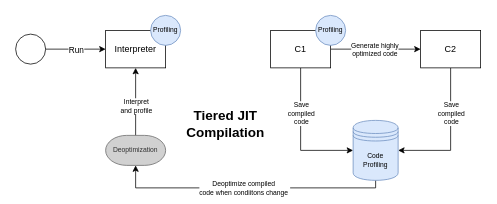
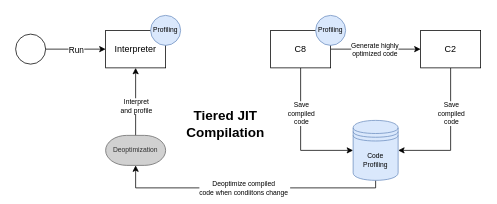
(300, 49) -> (300, 49)
